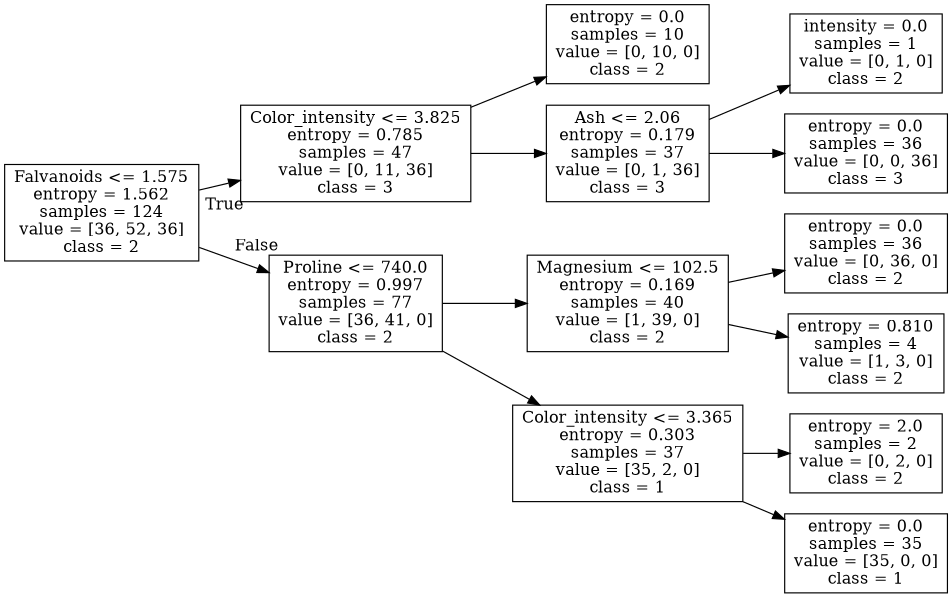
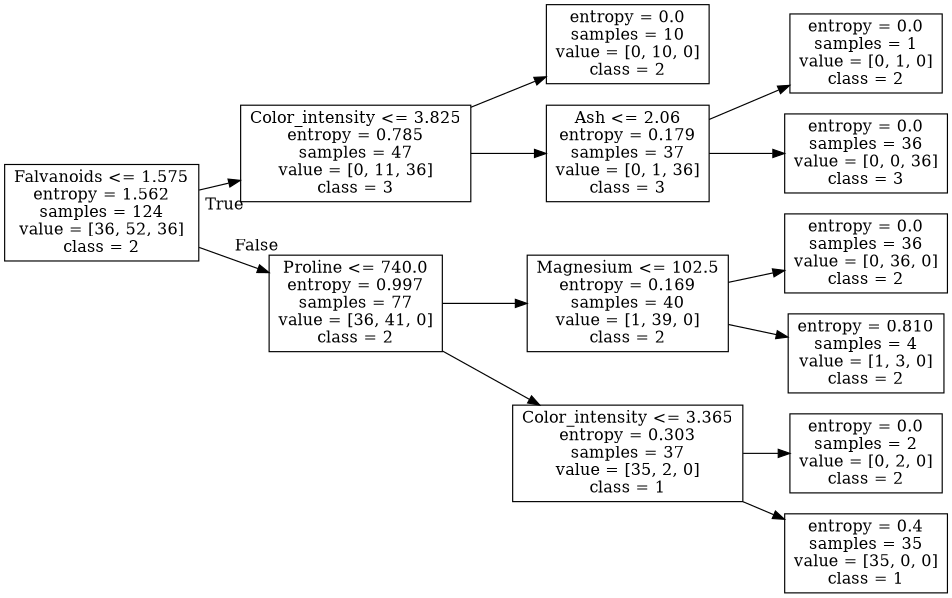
(866, 53) -> (866, 53)
(866, 453) -> (866, 453)
(866, 553) -> (866, 553)
